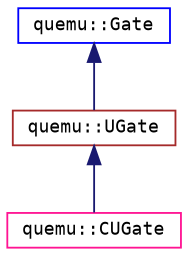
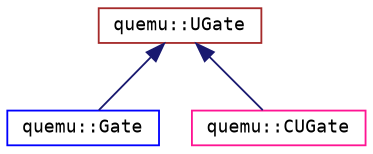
(94, 86) -> (125, 84)
